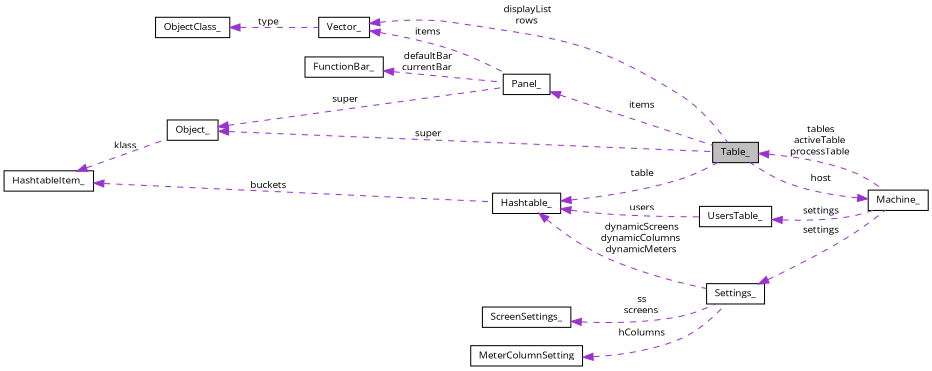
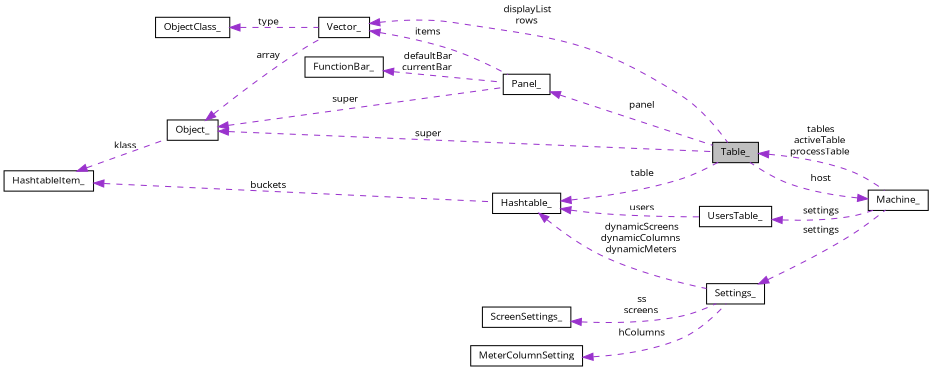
none -> (267, 73)
(641, 105) -> (641, 105)
